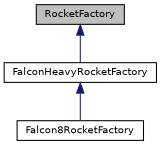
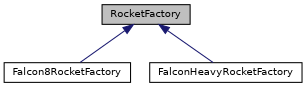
(80, 107) -> (102, 47)
